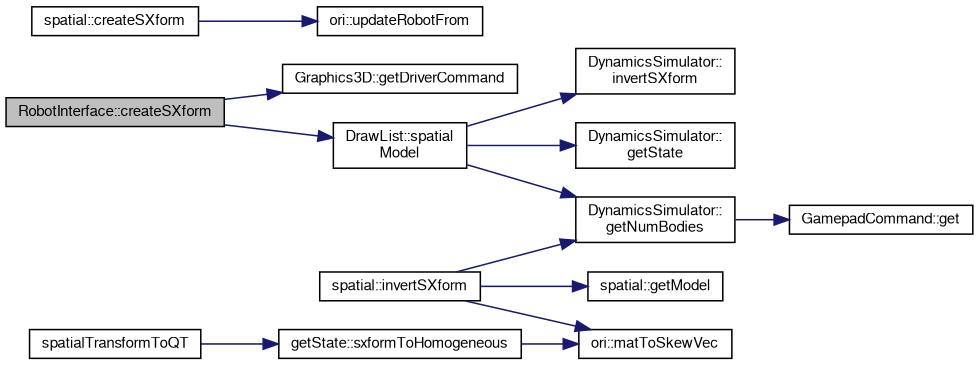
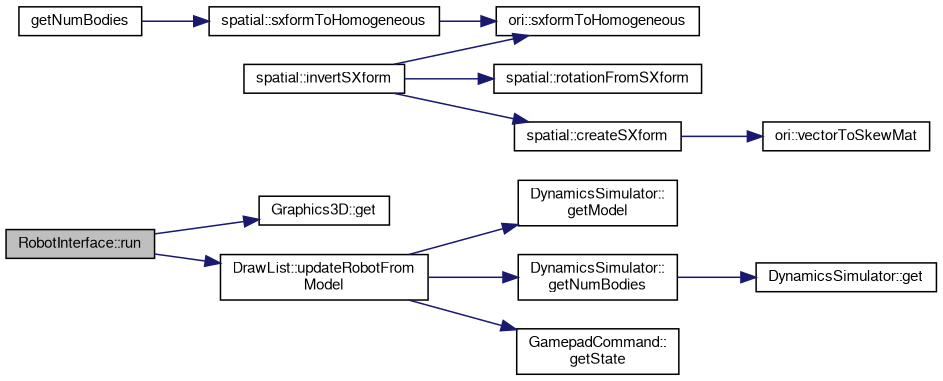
(400, 21) -> (846, 136)
(655, 71) -> (598, 203)
(400, 79) -> (324, 211)
(115, 112) -> (80, 244)
(400, 145) -> (324, 277)
(655, 145) -> (598, 352)
(881, 220) -> (846, 277)
(509, 258) -> (454, 106)
(655, 286) -> (598, 79)
(115, 344) -> (80, 21)
(400, 344) -> (324, 21)
(655, 344) -> (598, 21)
